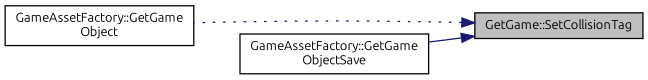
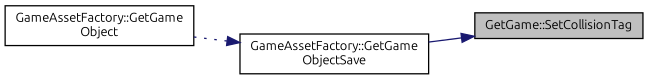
(328, 21) -> (210, 39)
